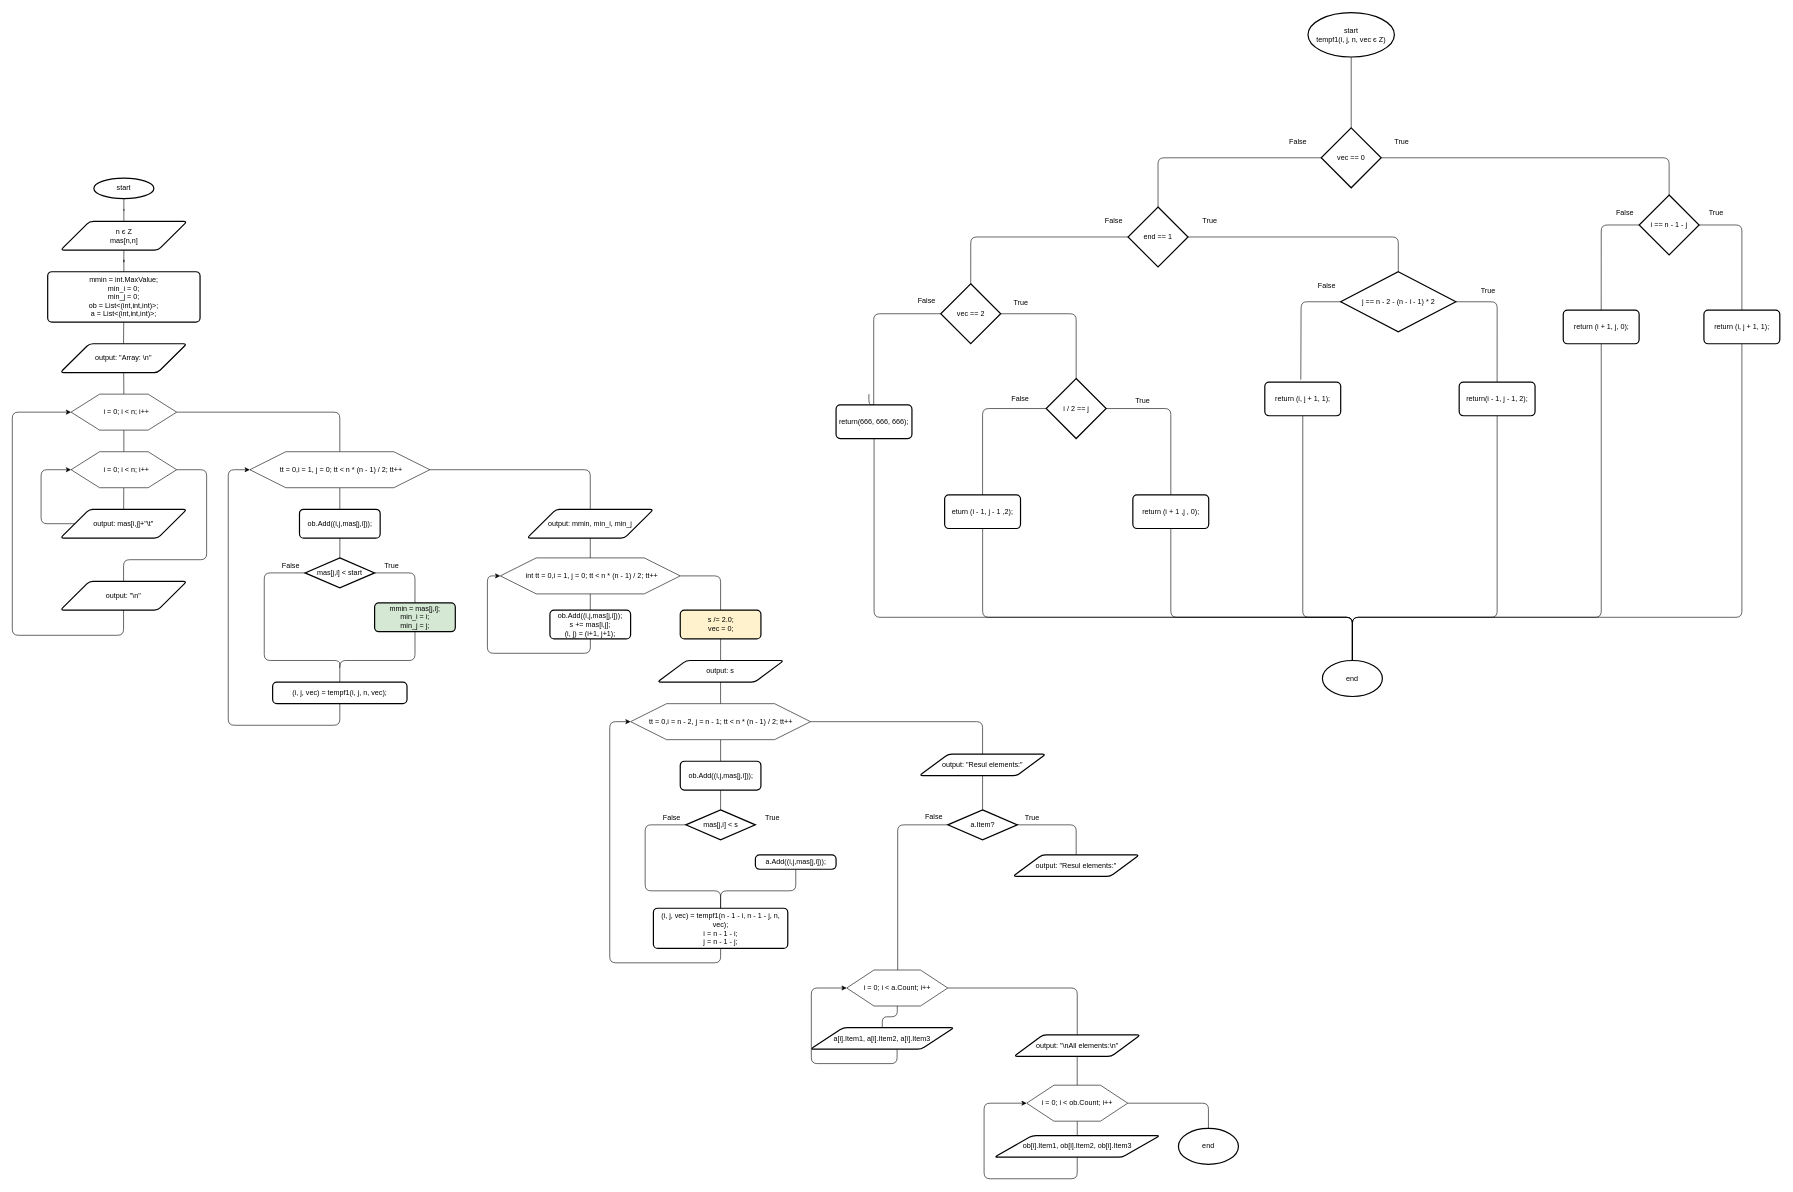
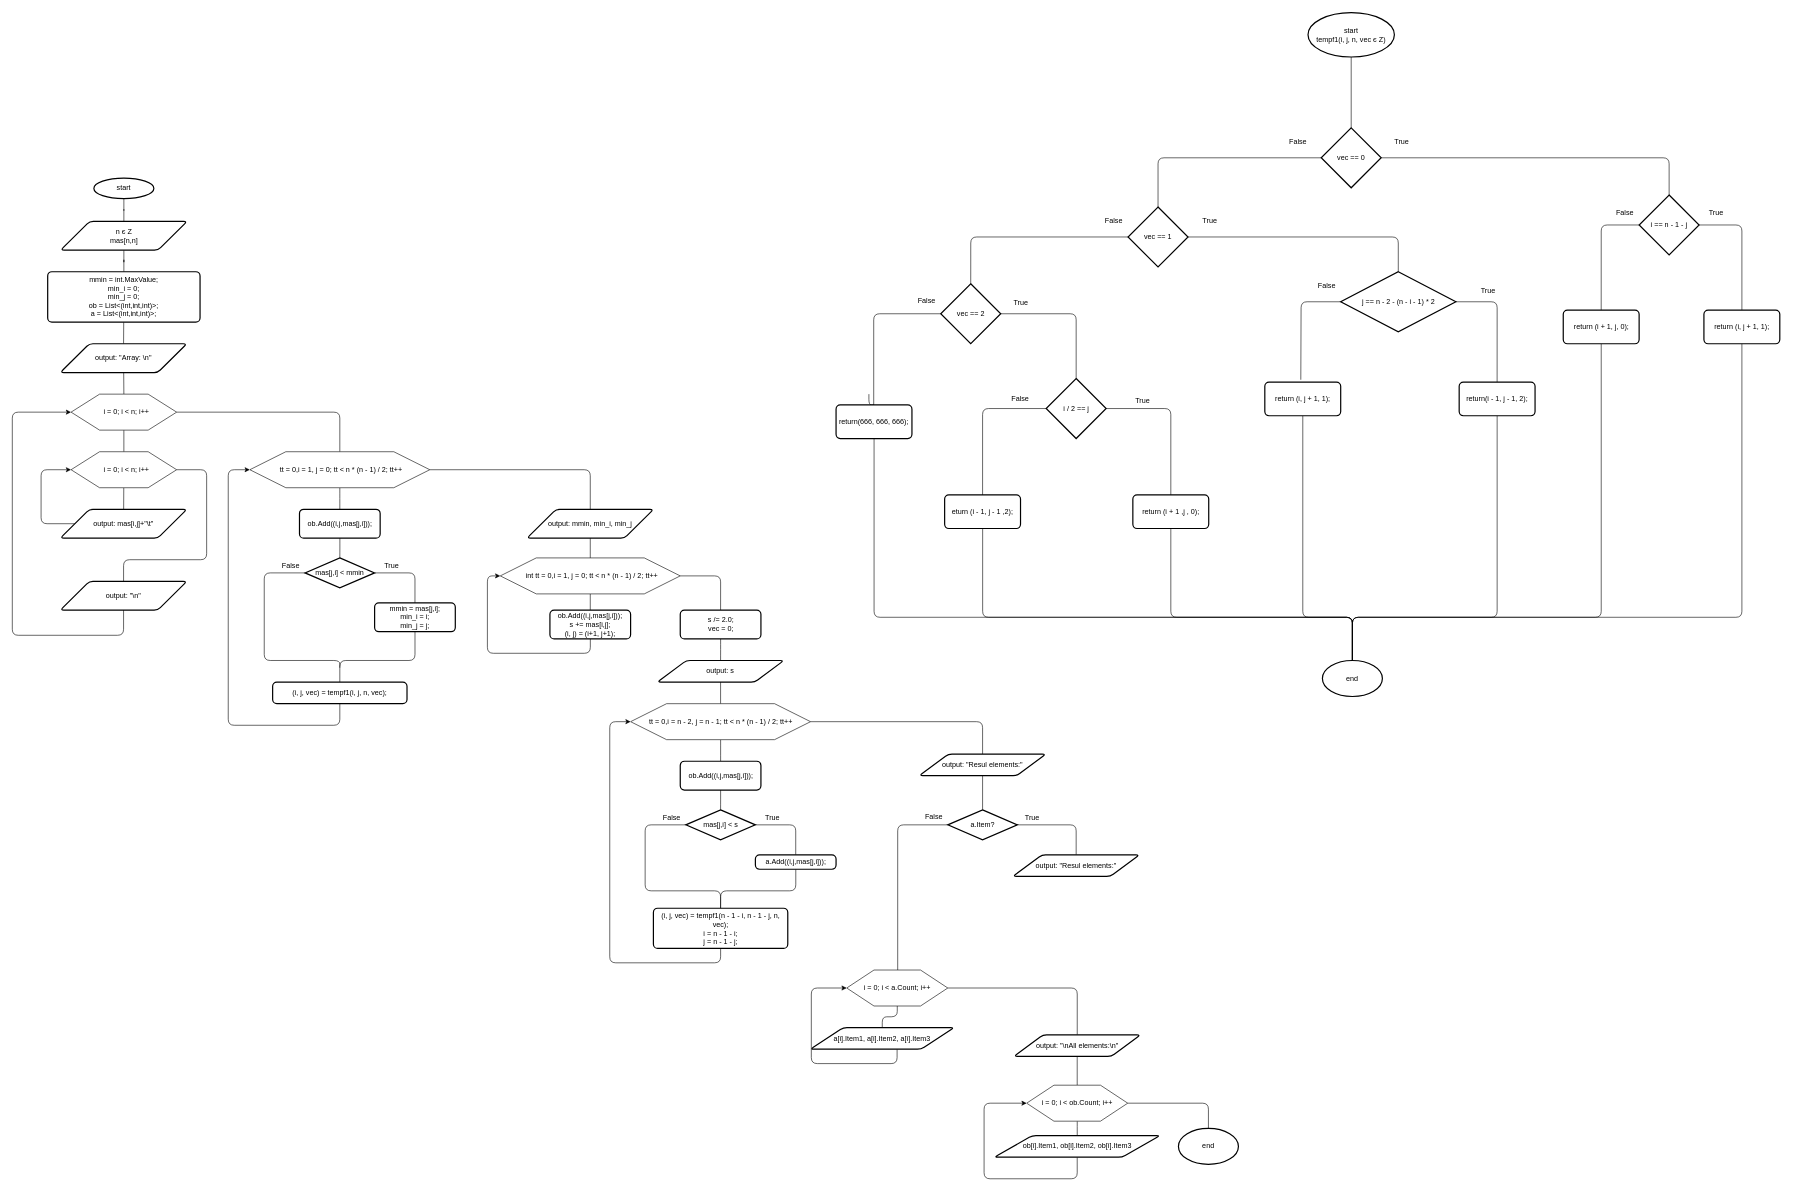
(1158, 237) -> (1158, 237)
(340, 573) -> (340, 573)
(415, 617) -> (415, 617)
(721, 624) -> (721, 624)
none -> (790, 825)
